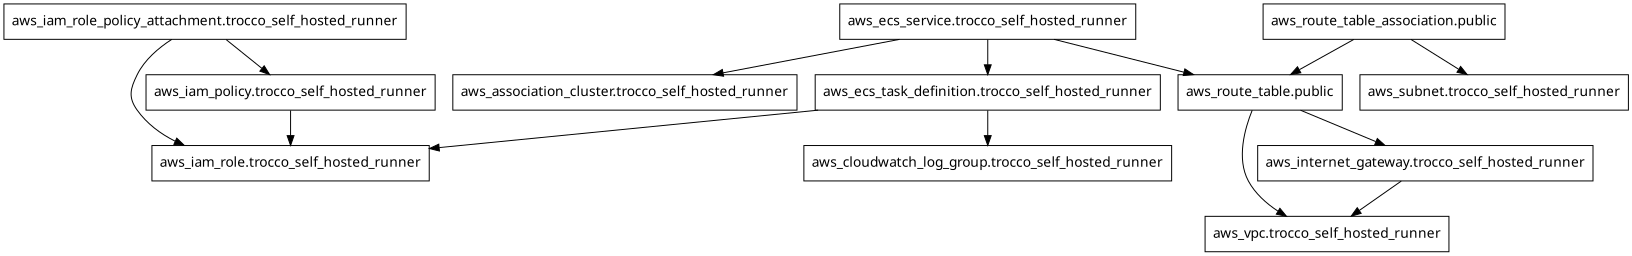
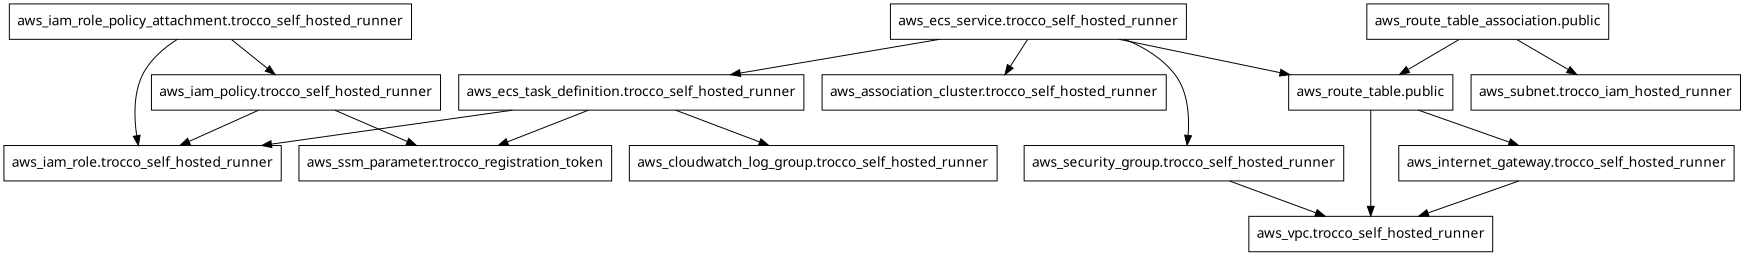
(1494, 92) -> (1606, 92)
none -> (455, 163)
none -> (1184, 163)
